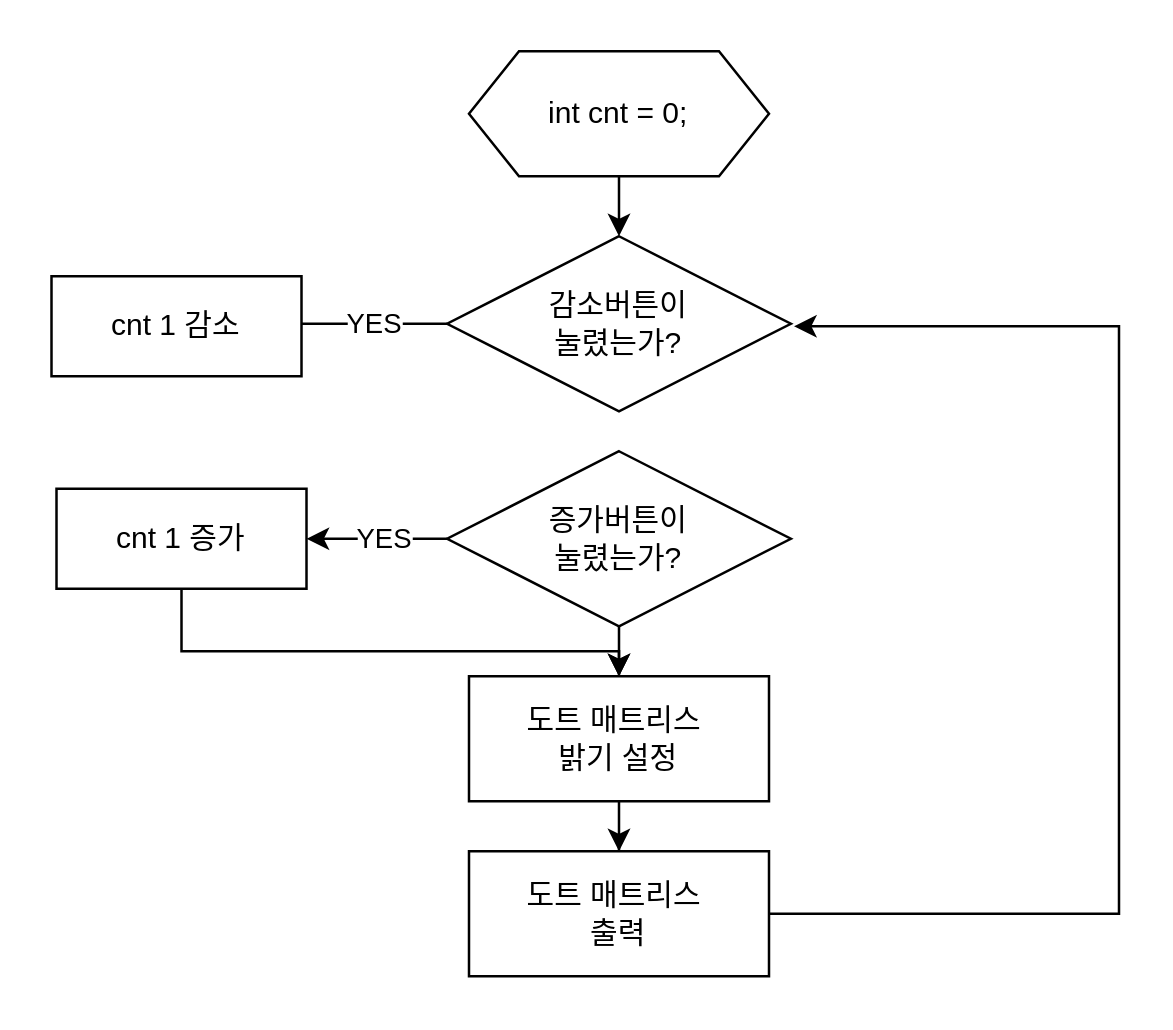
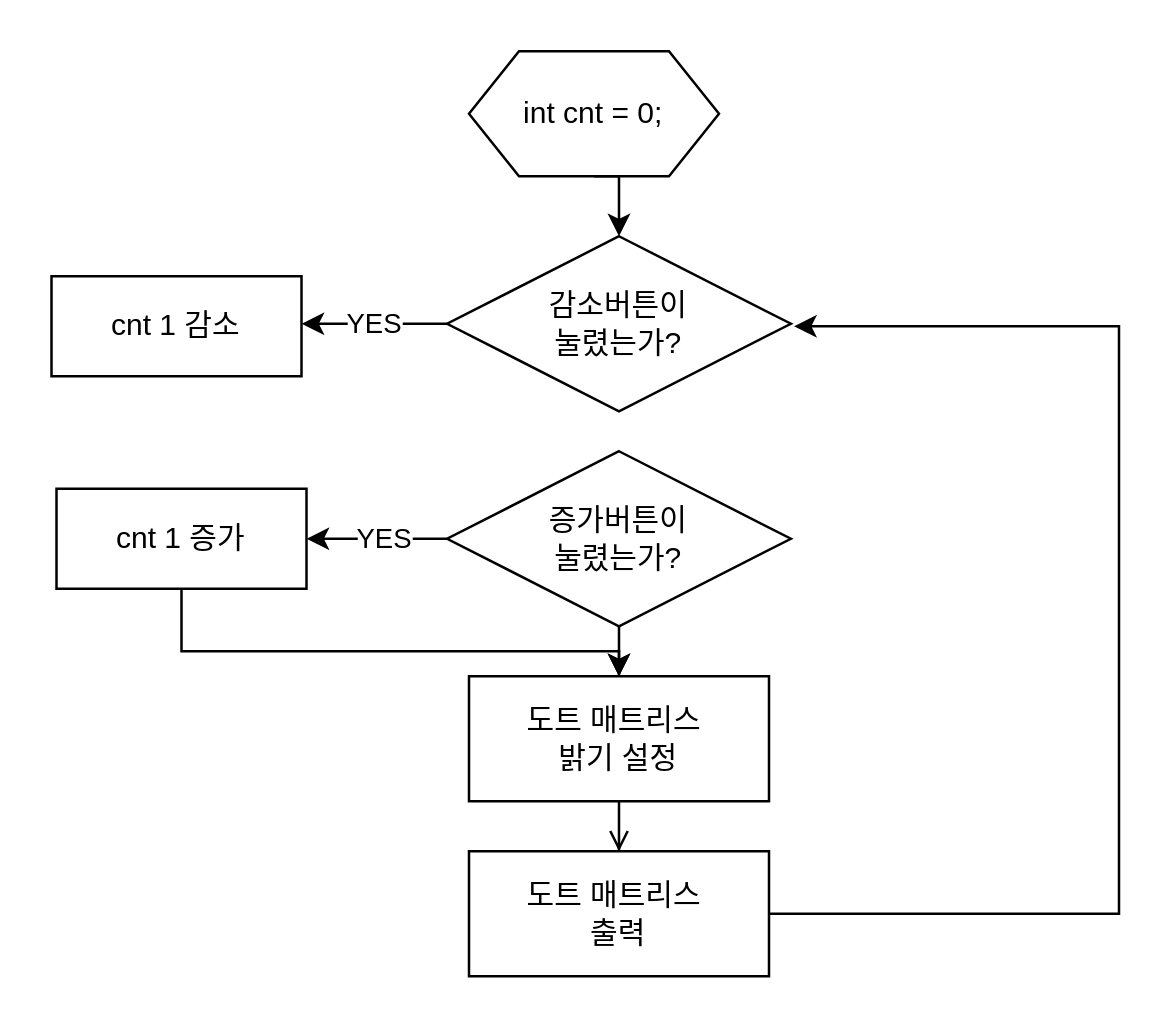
(619, 114) -> (594, 114)
(312, 324) -> (319, 324)
(619, 833) -> (619, 837)
